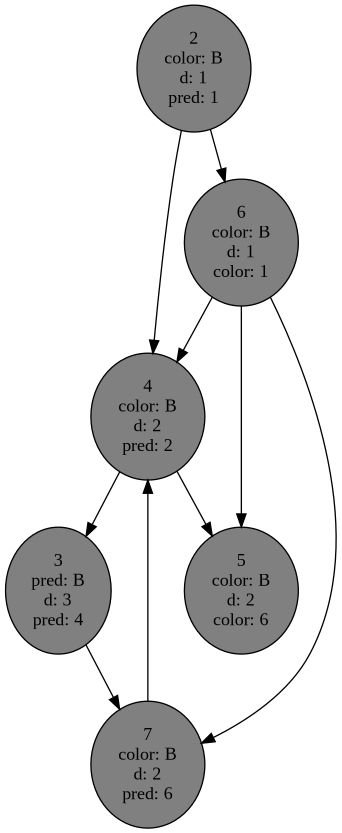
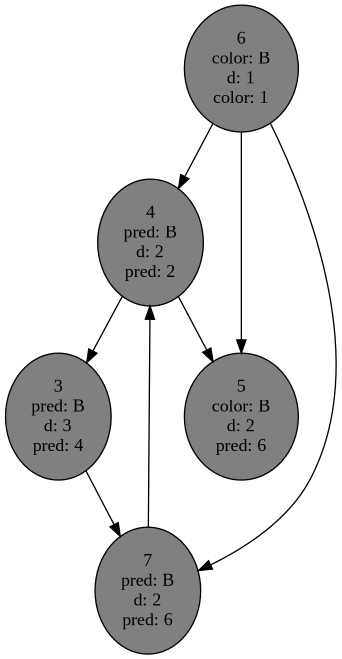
(194, 69) -> none
(148, 417) -> (151, 243)
(241, 591) -> (241, 417)
(148, 765) -> (148, 591)
